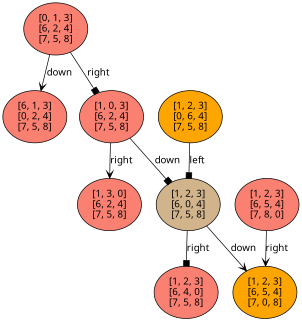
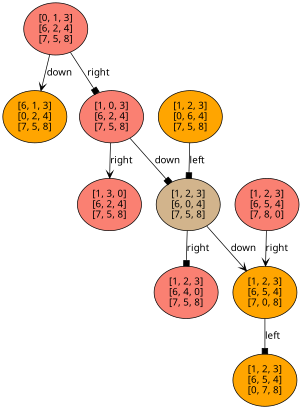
(35, 117) -> (35, 117)
none -> (265, 380)
